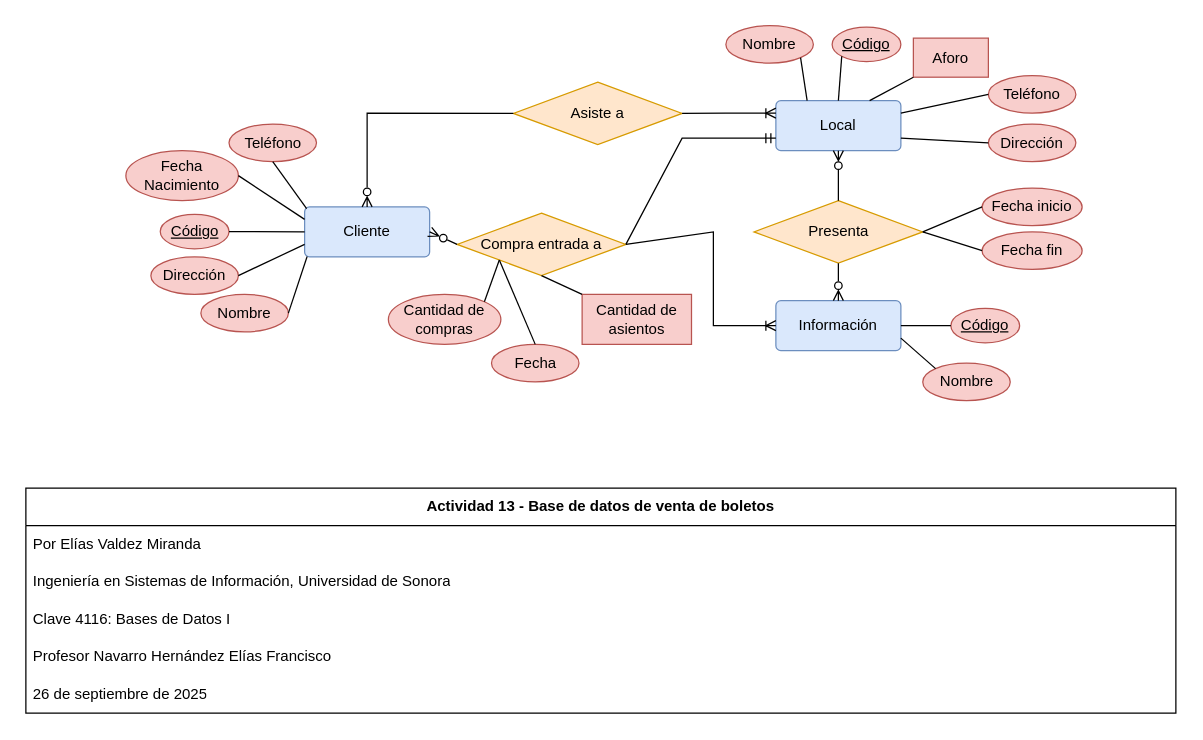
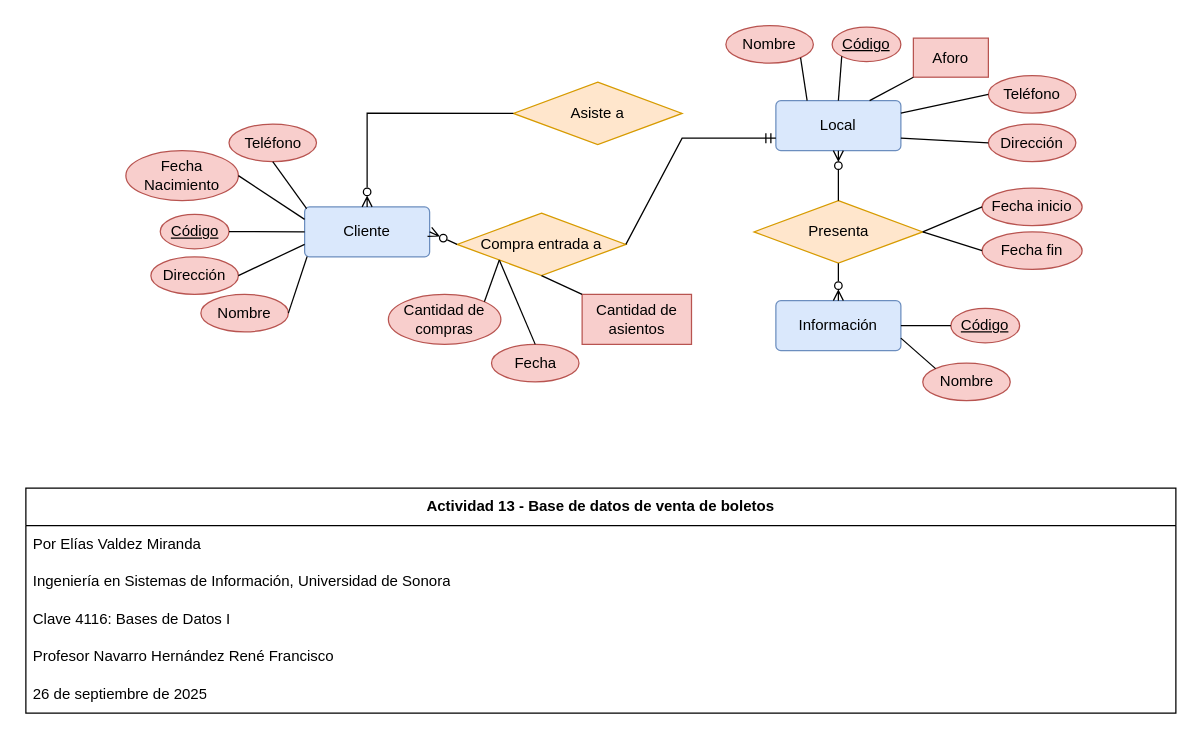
(729, 113) -> none
(713, 266) -> none
(198, 657) -> (196, 657)
